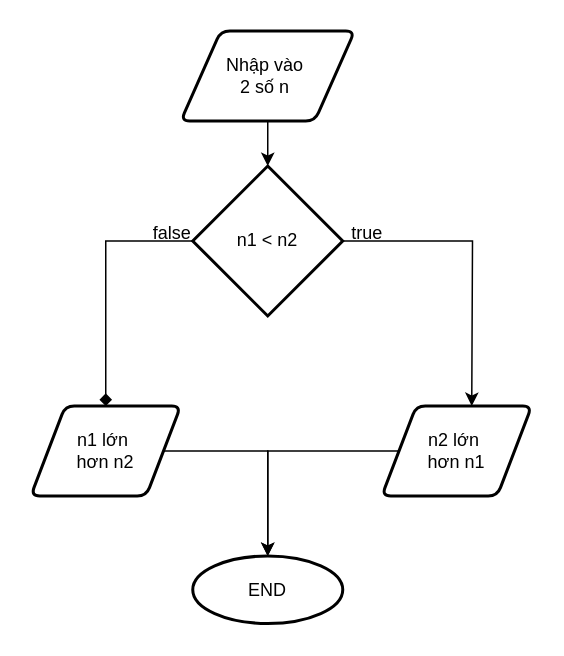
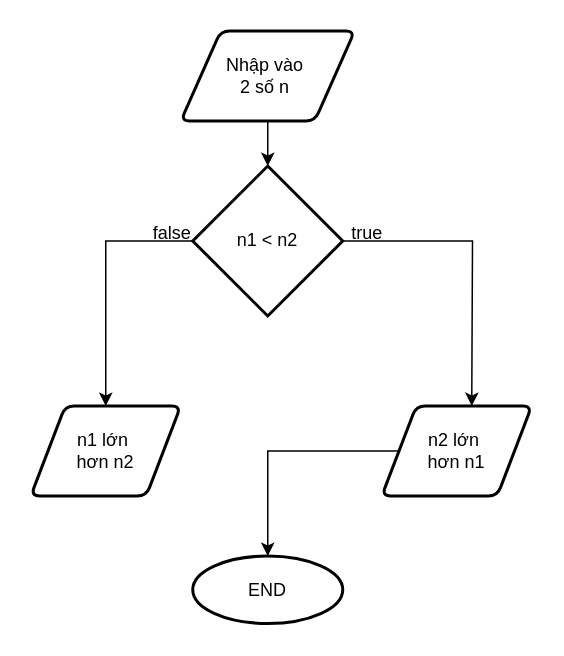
(106, 393) -> (106, 394)
(214, 451) -> none
